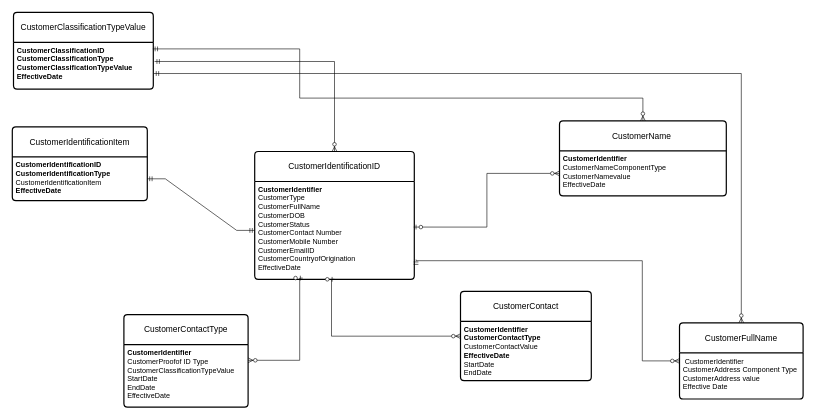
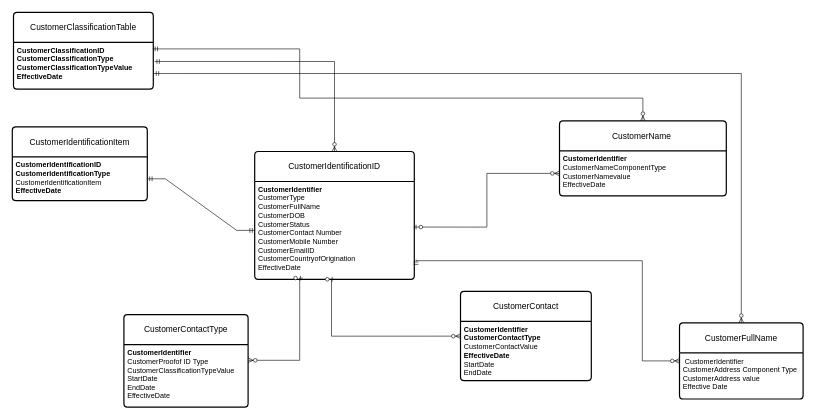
(83, 27) -> (83, 27)
